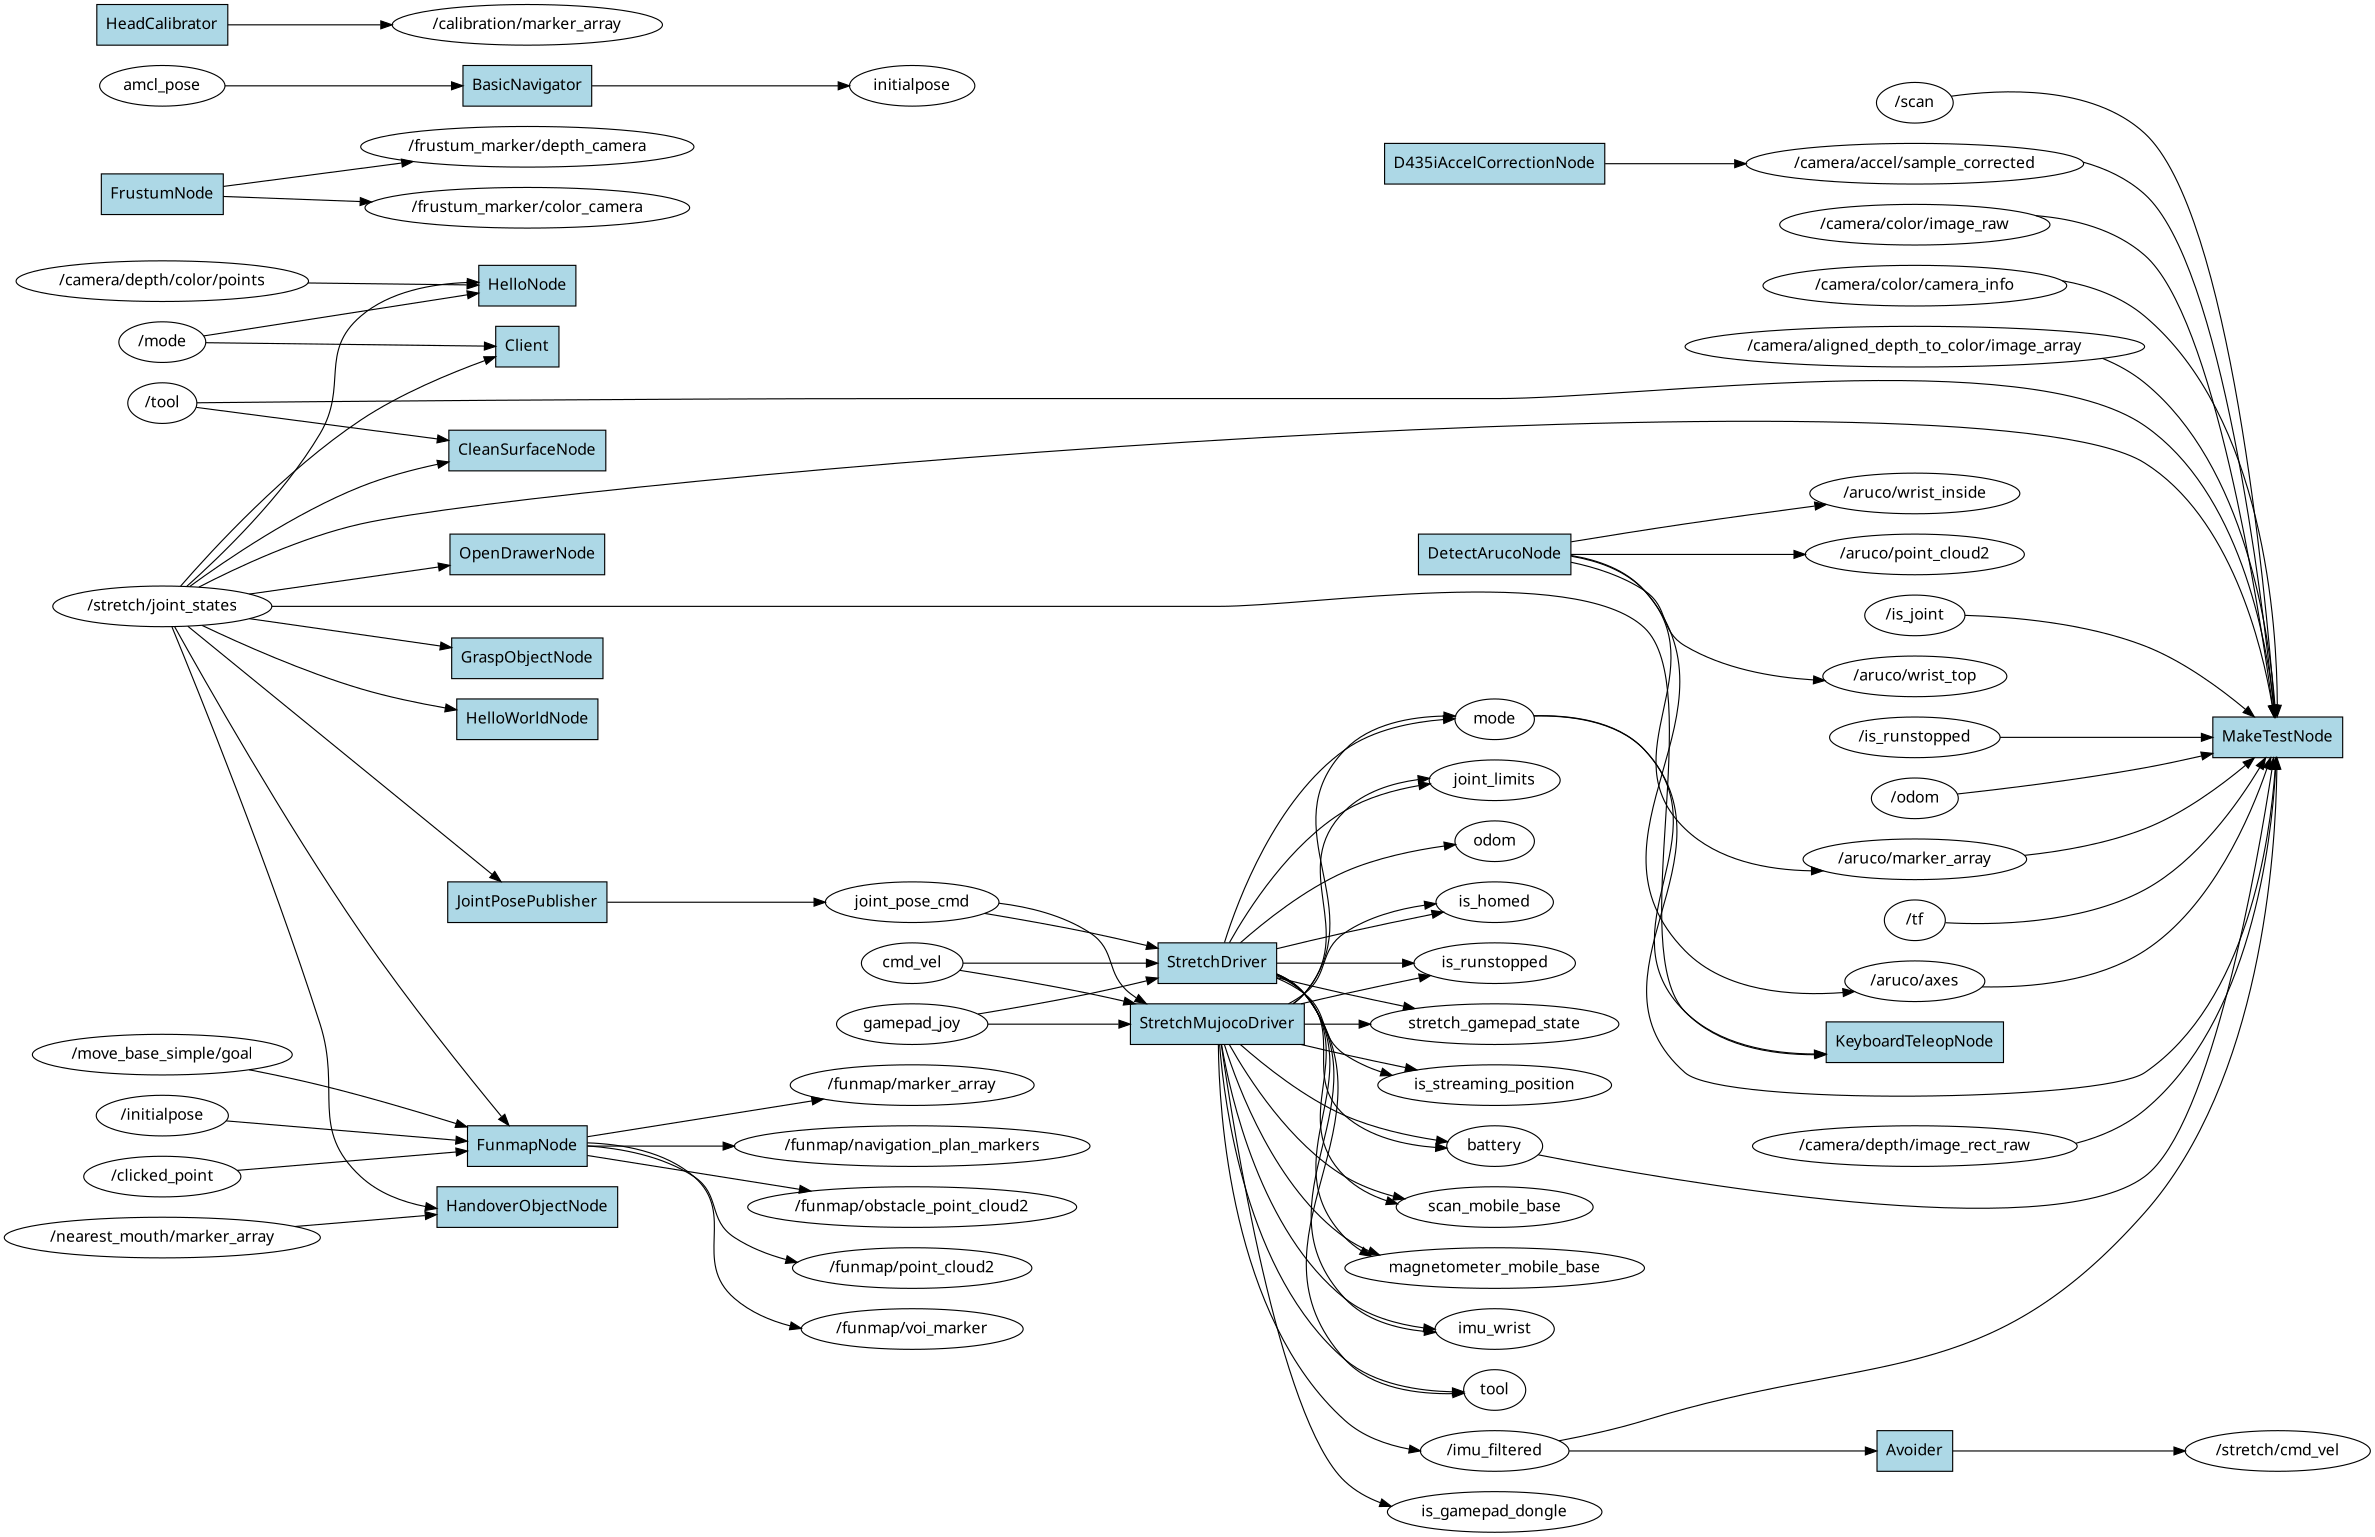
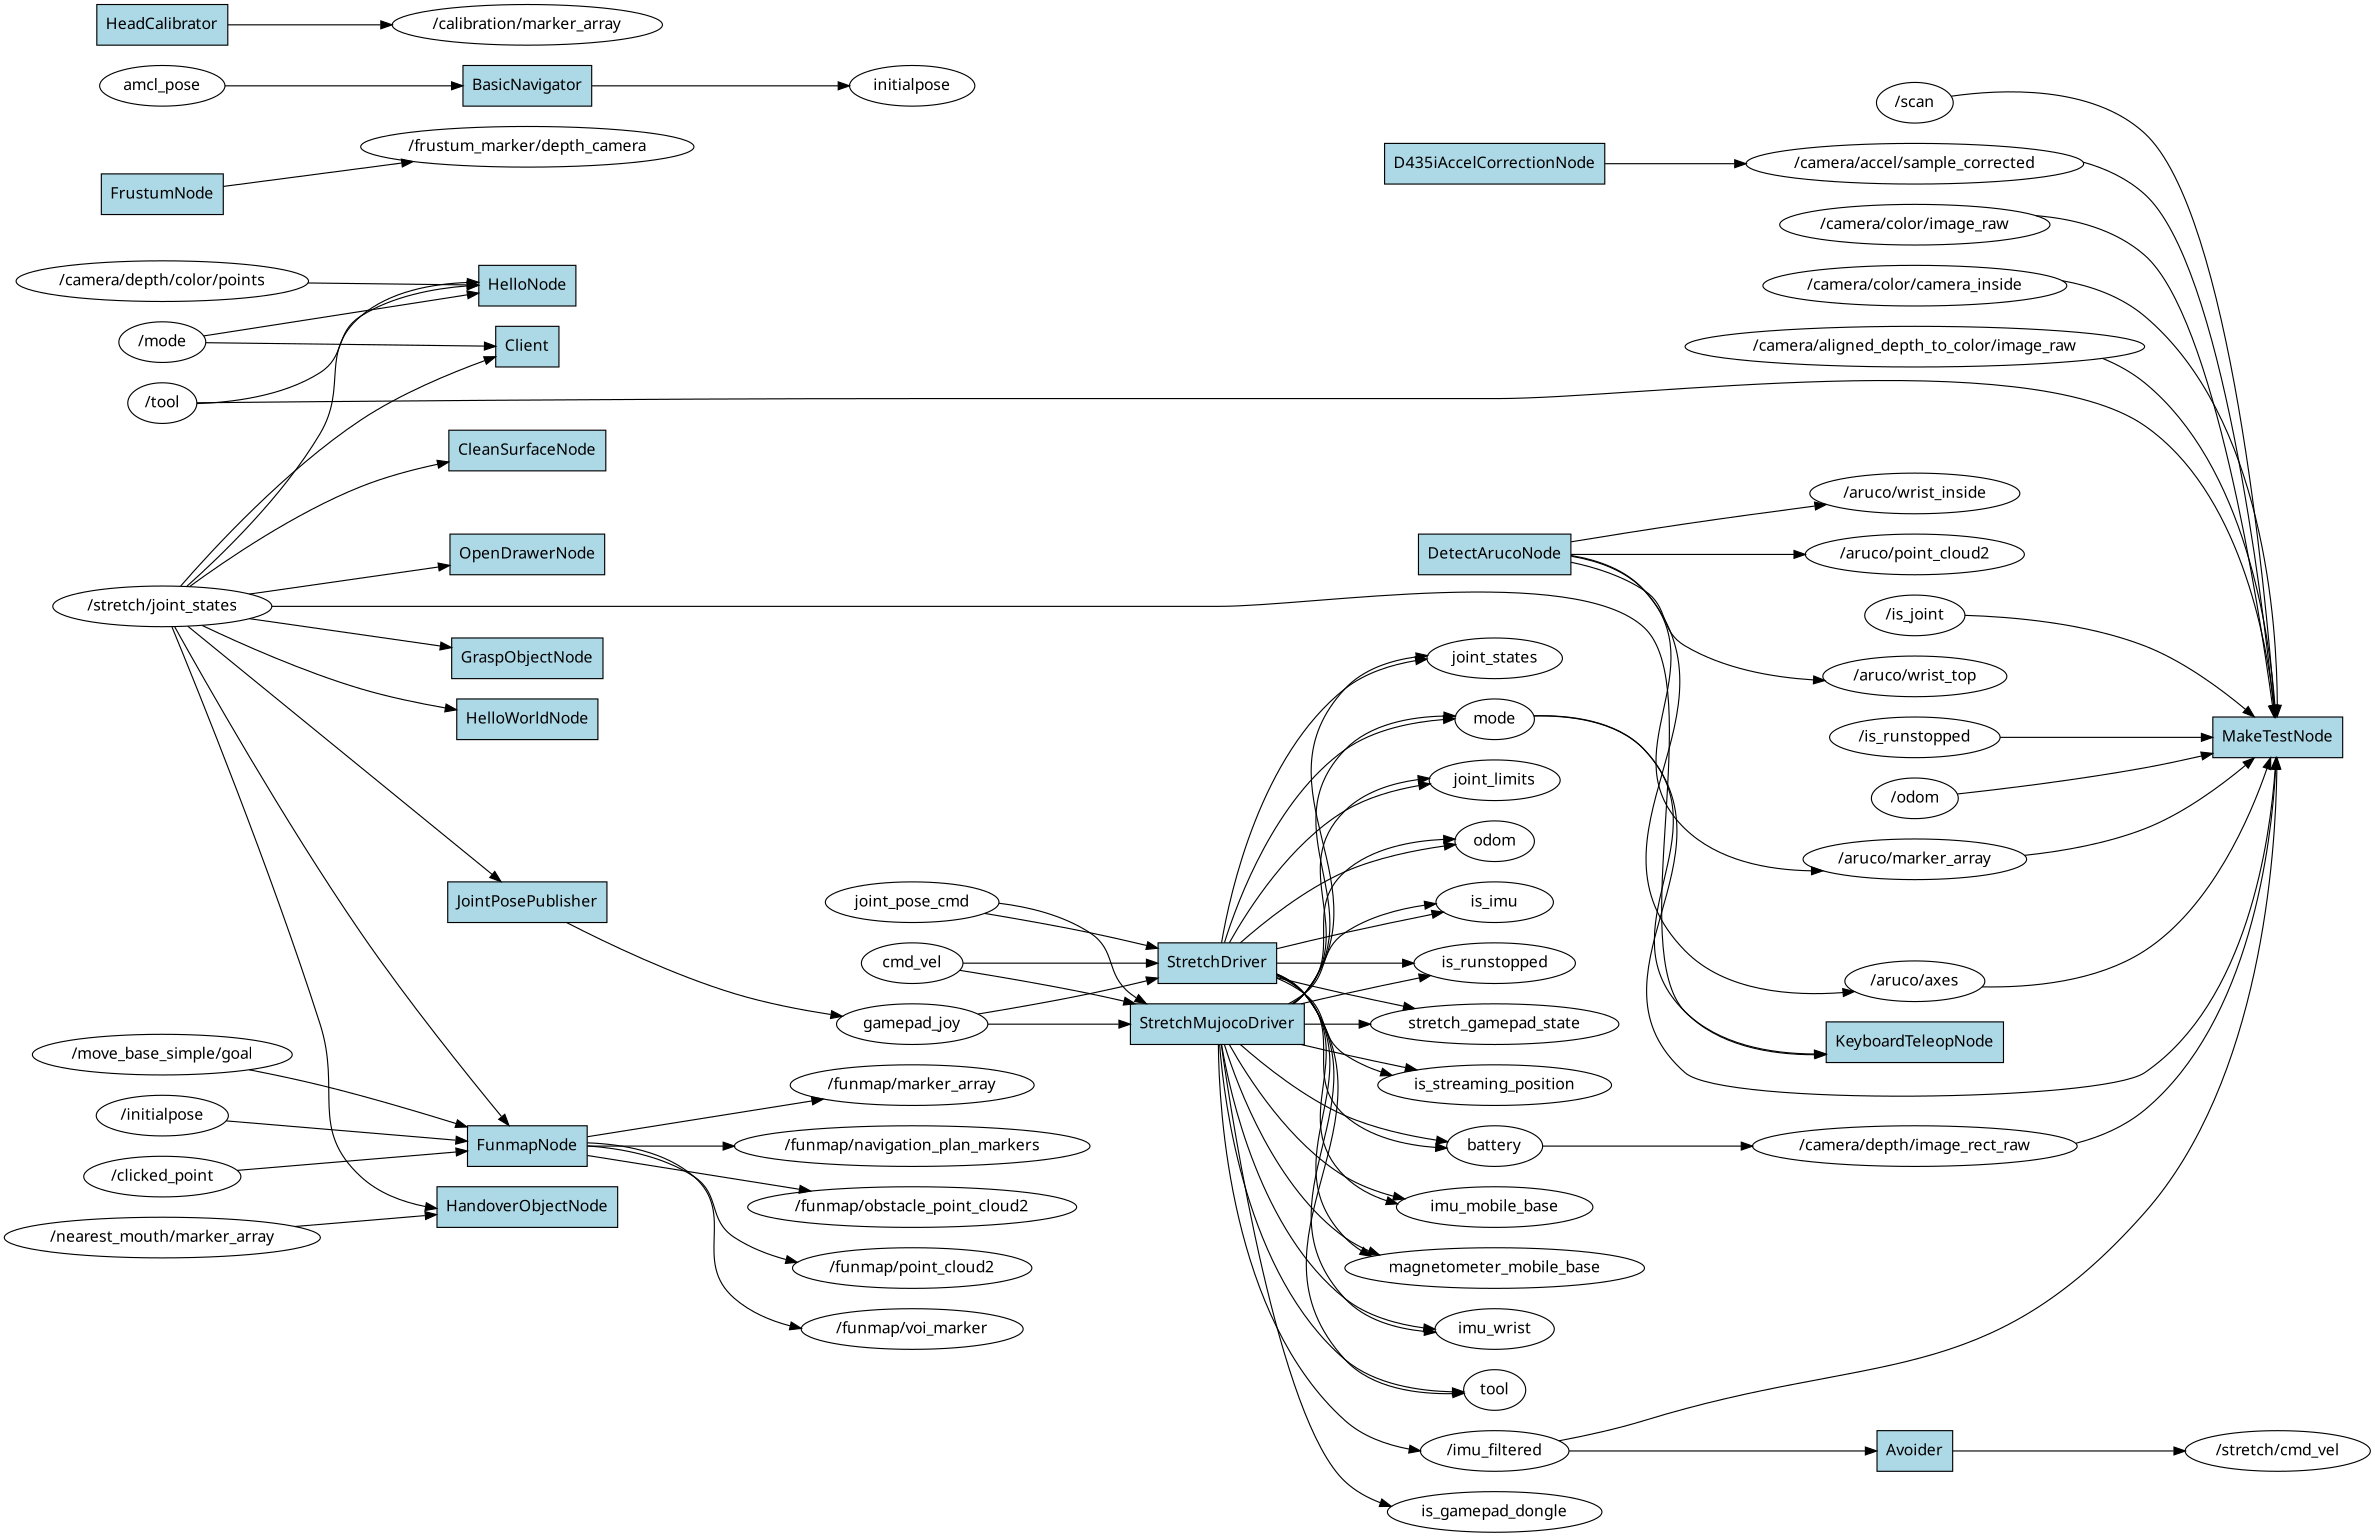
(527, 208) -> none
(1915, 286) -> (1915, 286)
(1915, 347) -> (1915, 347)
(317, 423) -> (329, 365)
(1306, 436) -> none
none -> (1495, 658)
none -> (1375, 853)
(711, 902) -> (695, 980)
(1495, 902) -> (1495, 902)
(1915, 920) -> none
(2058, 1203) -> (1642, 1146)
(1495, 1207) -> (1495, 1207)
